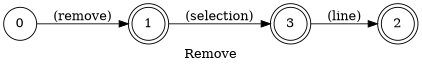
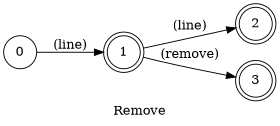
(82, 17) -> (70, 45)
(220, 17) -> (190, 55)
(339, 24) -> (185, 39)
